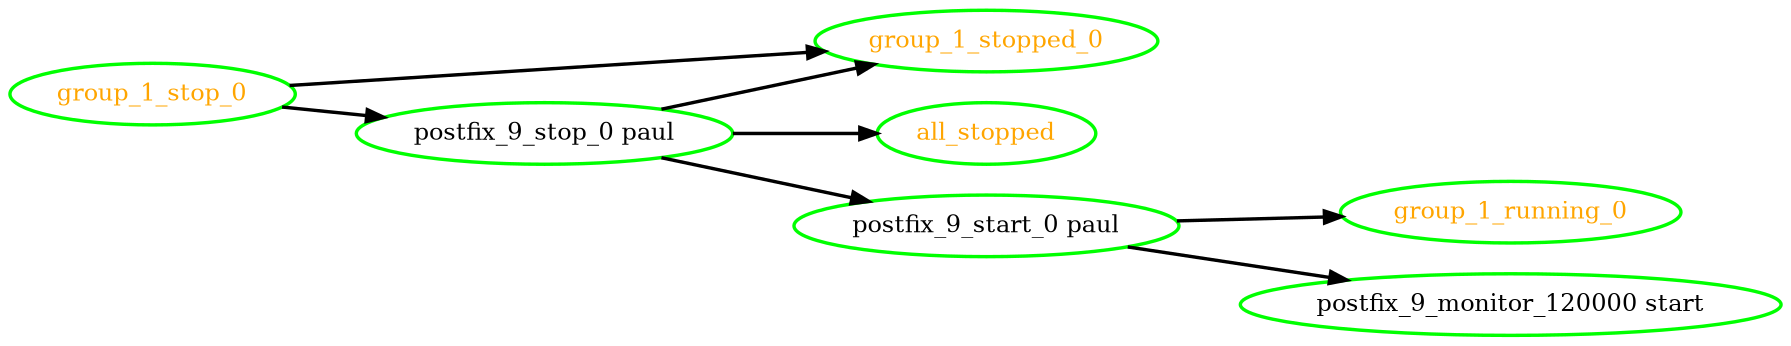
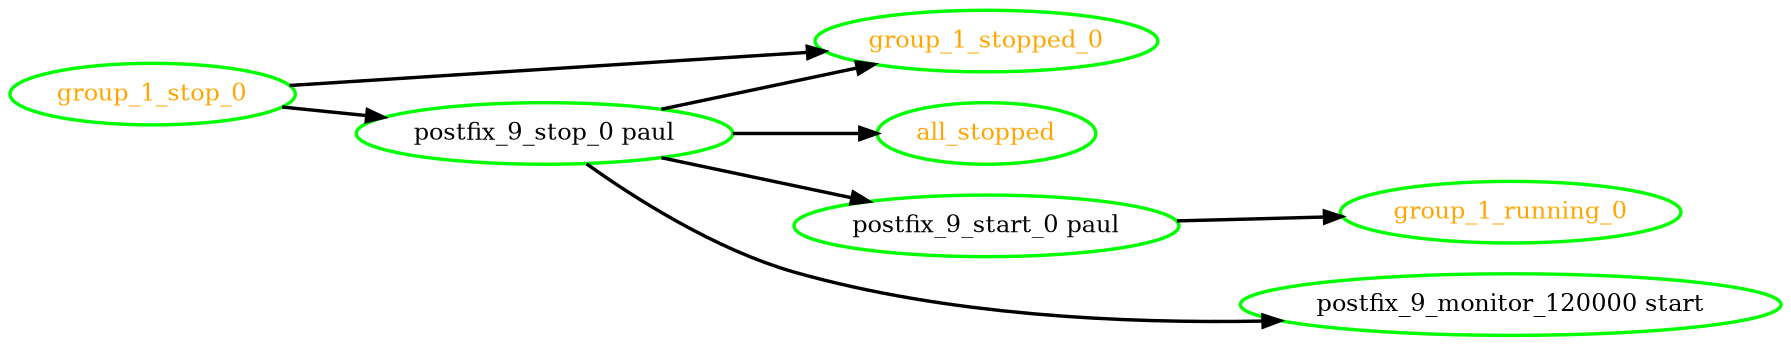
(1229, 262) -> (910, 298)
